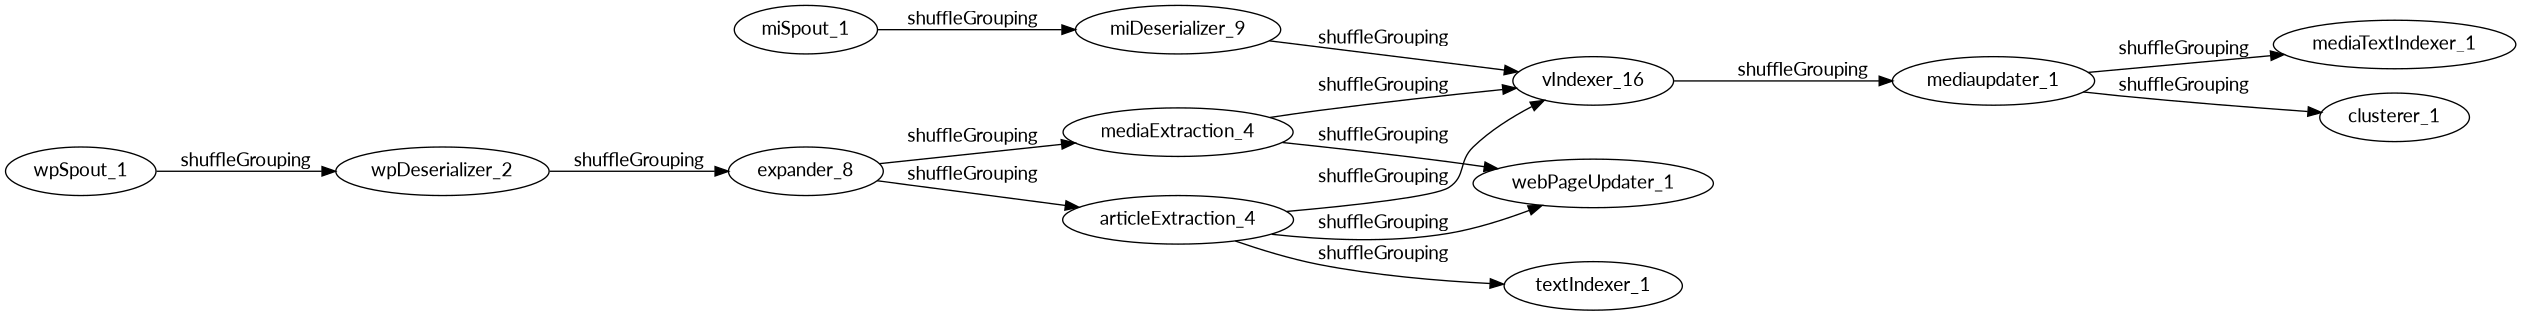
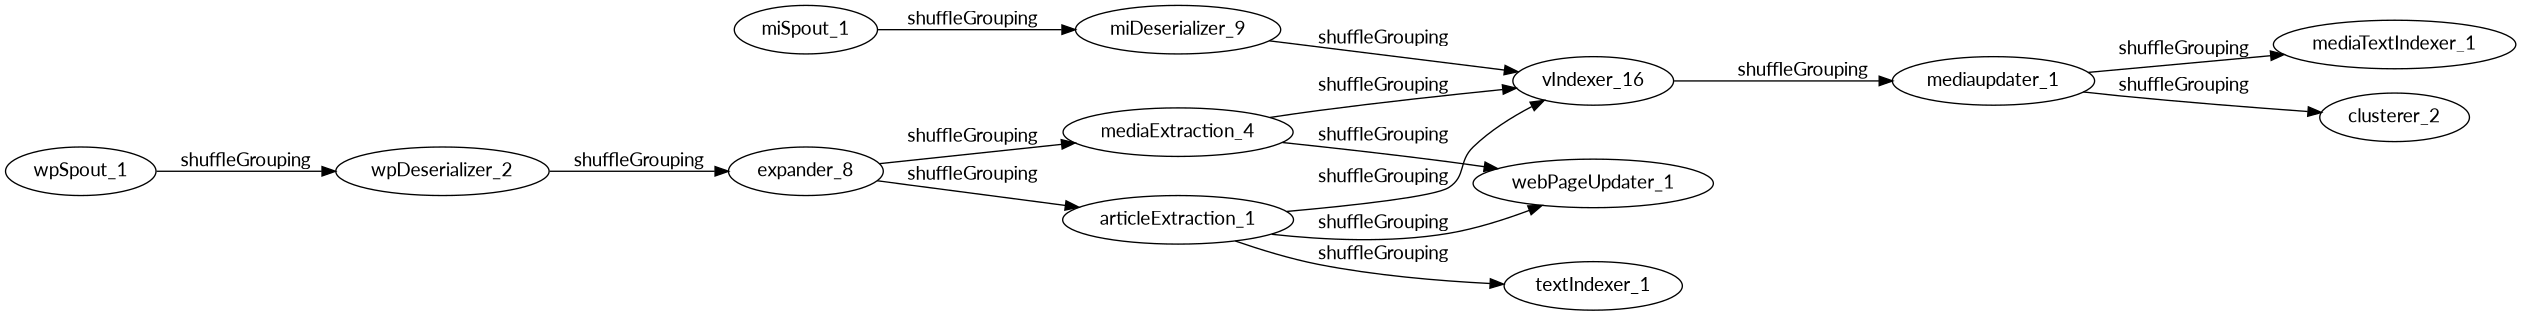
(2395, 117) -> (2395, 117)
(1178, 220) -> (1178, 220)
